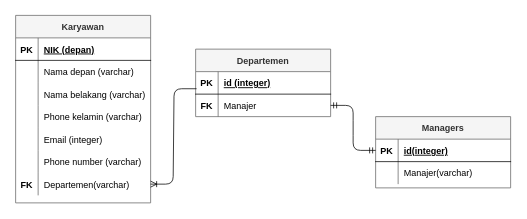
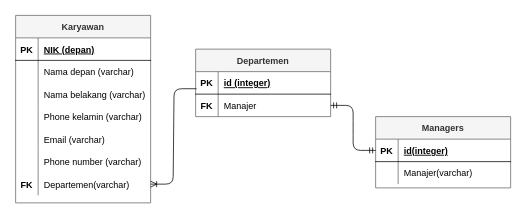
(77, 140) -> (78, 140)
